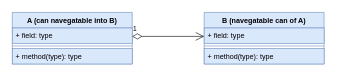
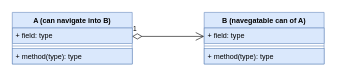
(72, 20) -> (72, 20)
